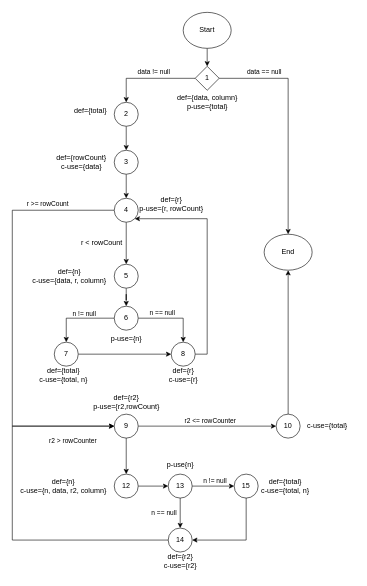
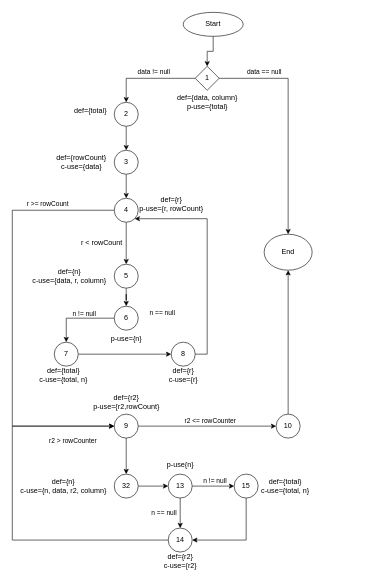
(207, 30) -> (213, 24)
(183, 336) -> none
(327, 426) -> none
(126, 486) -> (126, 486)
